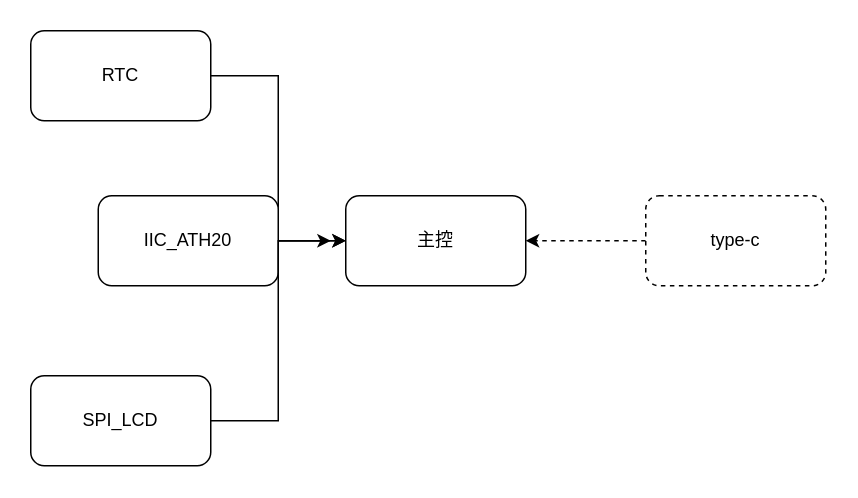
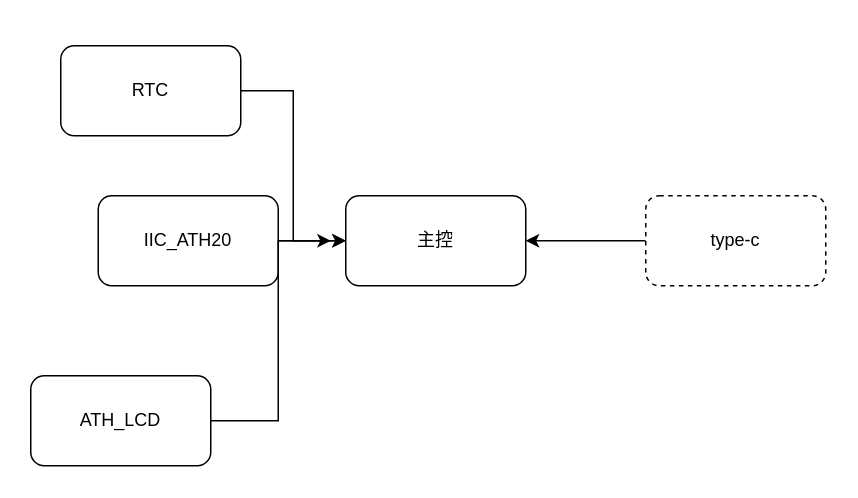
(121, 76) -> (151, 91)
(590, 241) -> (590, 241)
(121, 421) -> (121, 421)
